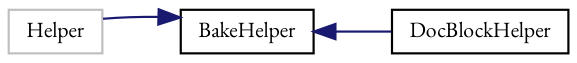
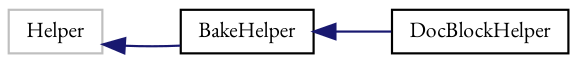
(131, 17) -> (153, 46)
